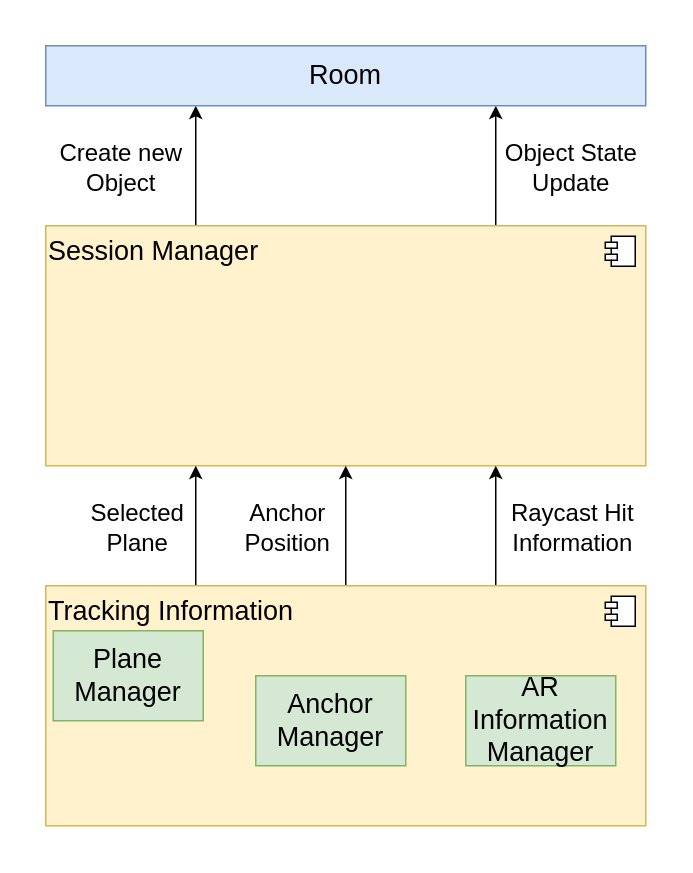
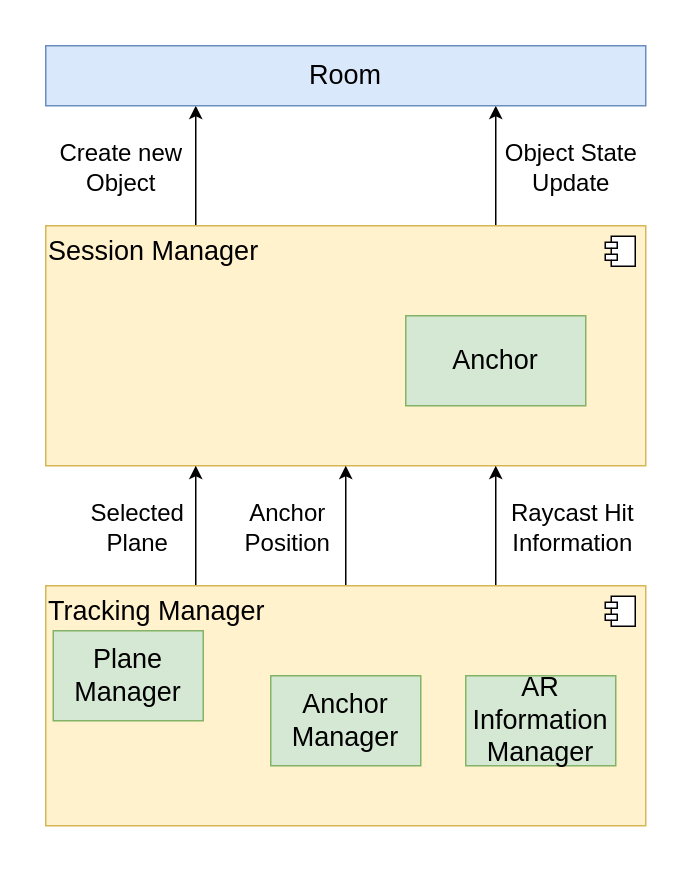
none -> (496, 361)
(189, 612) -> (163, 612)
(331, 721) -> (346, 721)
